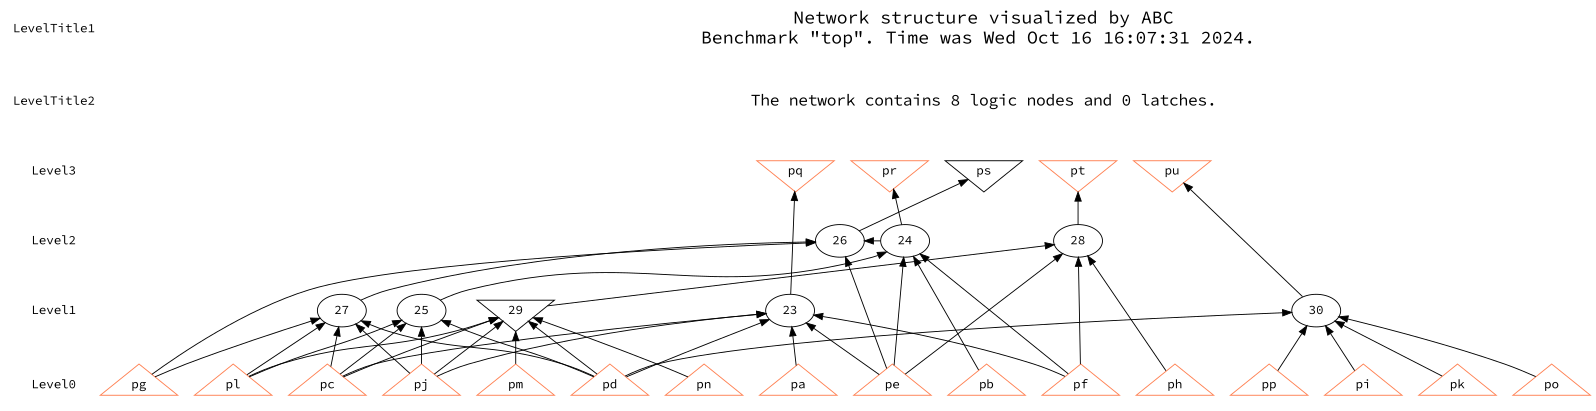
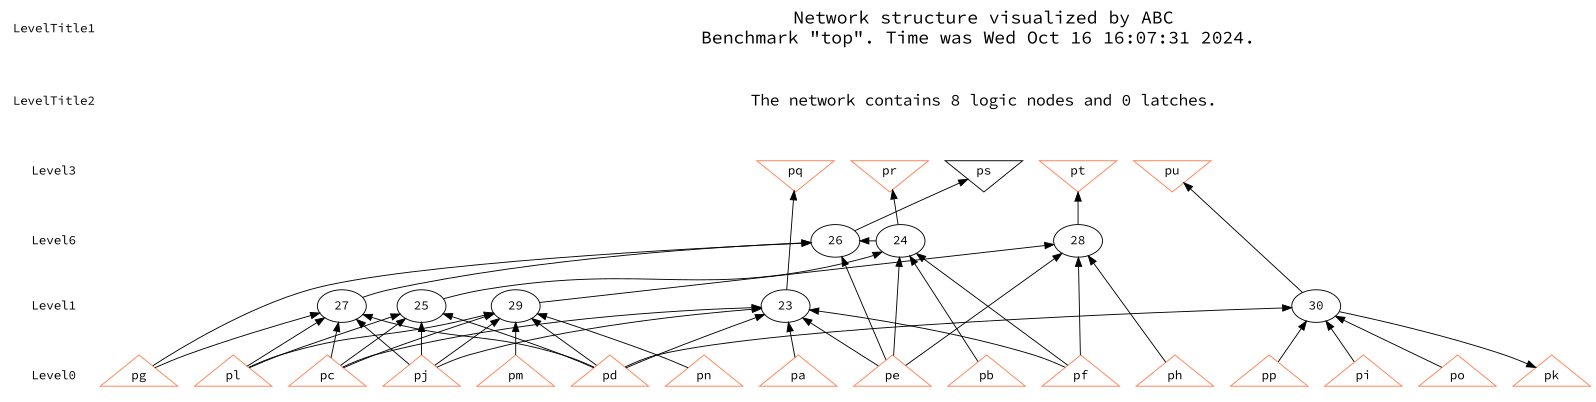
(54, 241) -> (54, 241)
(516, 311) -> (516, 306)
(1393, 351) -> (1434, 334)
